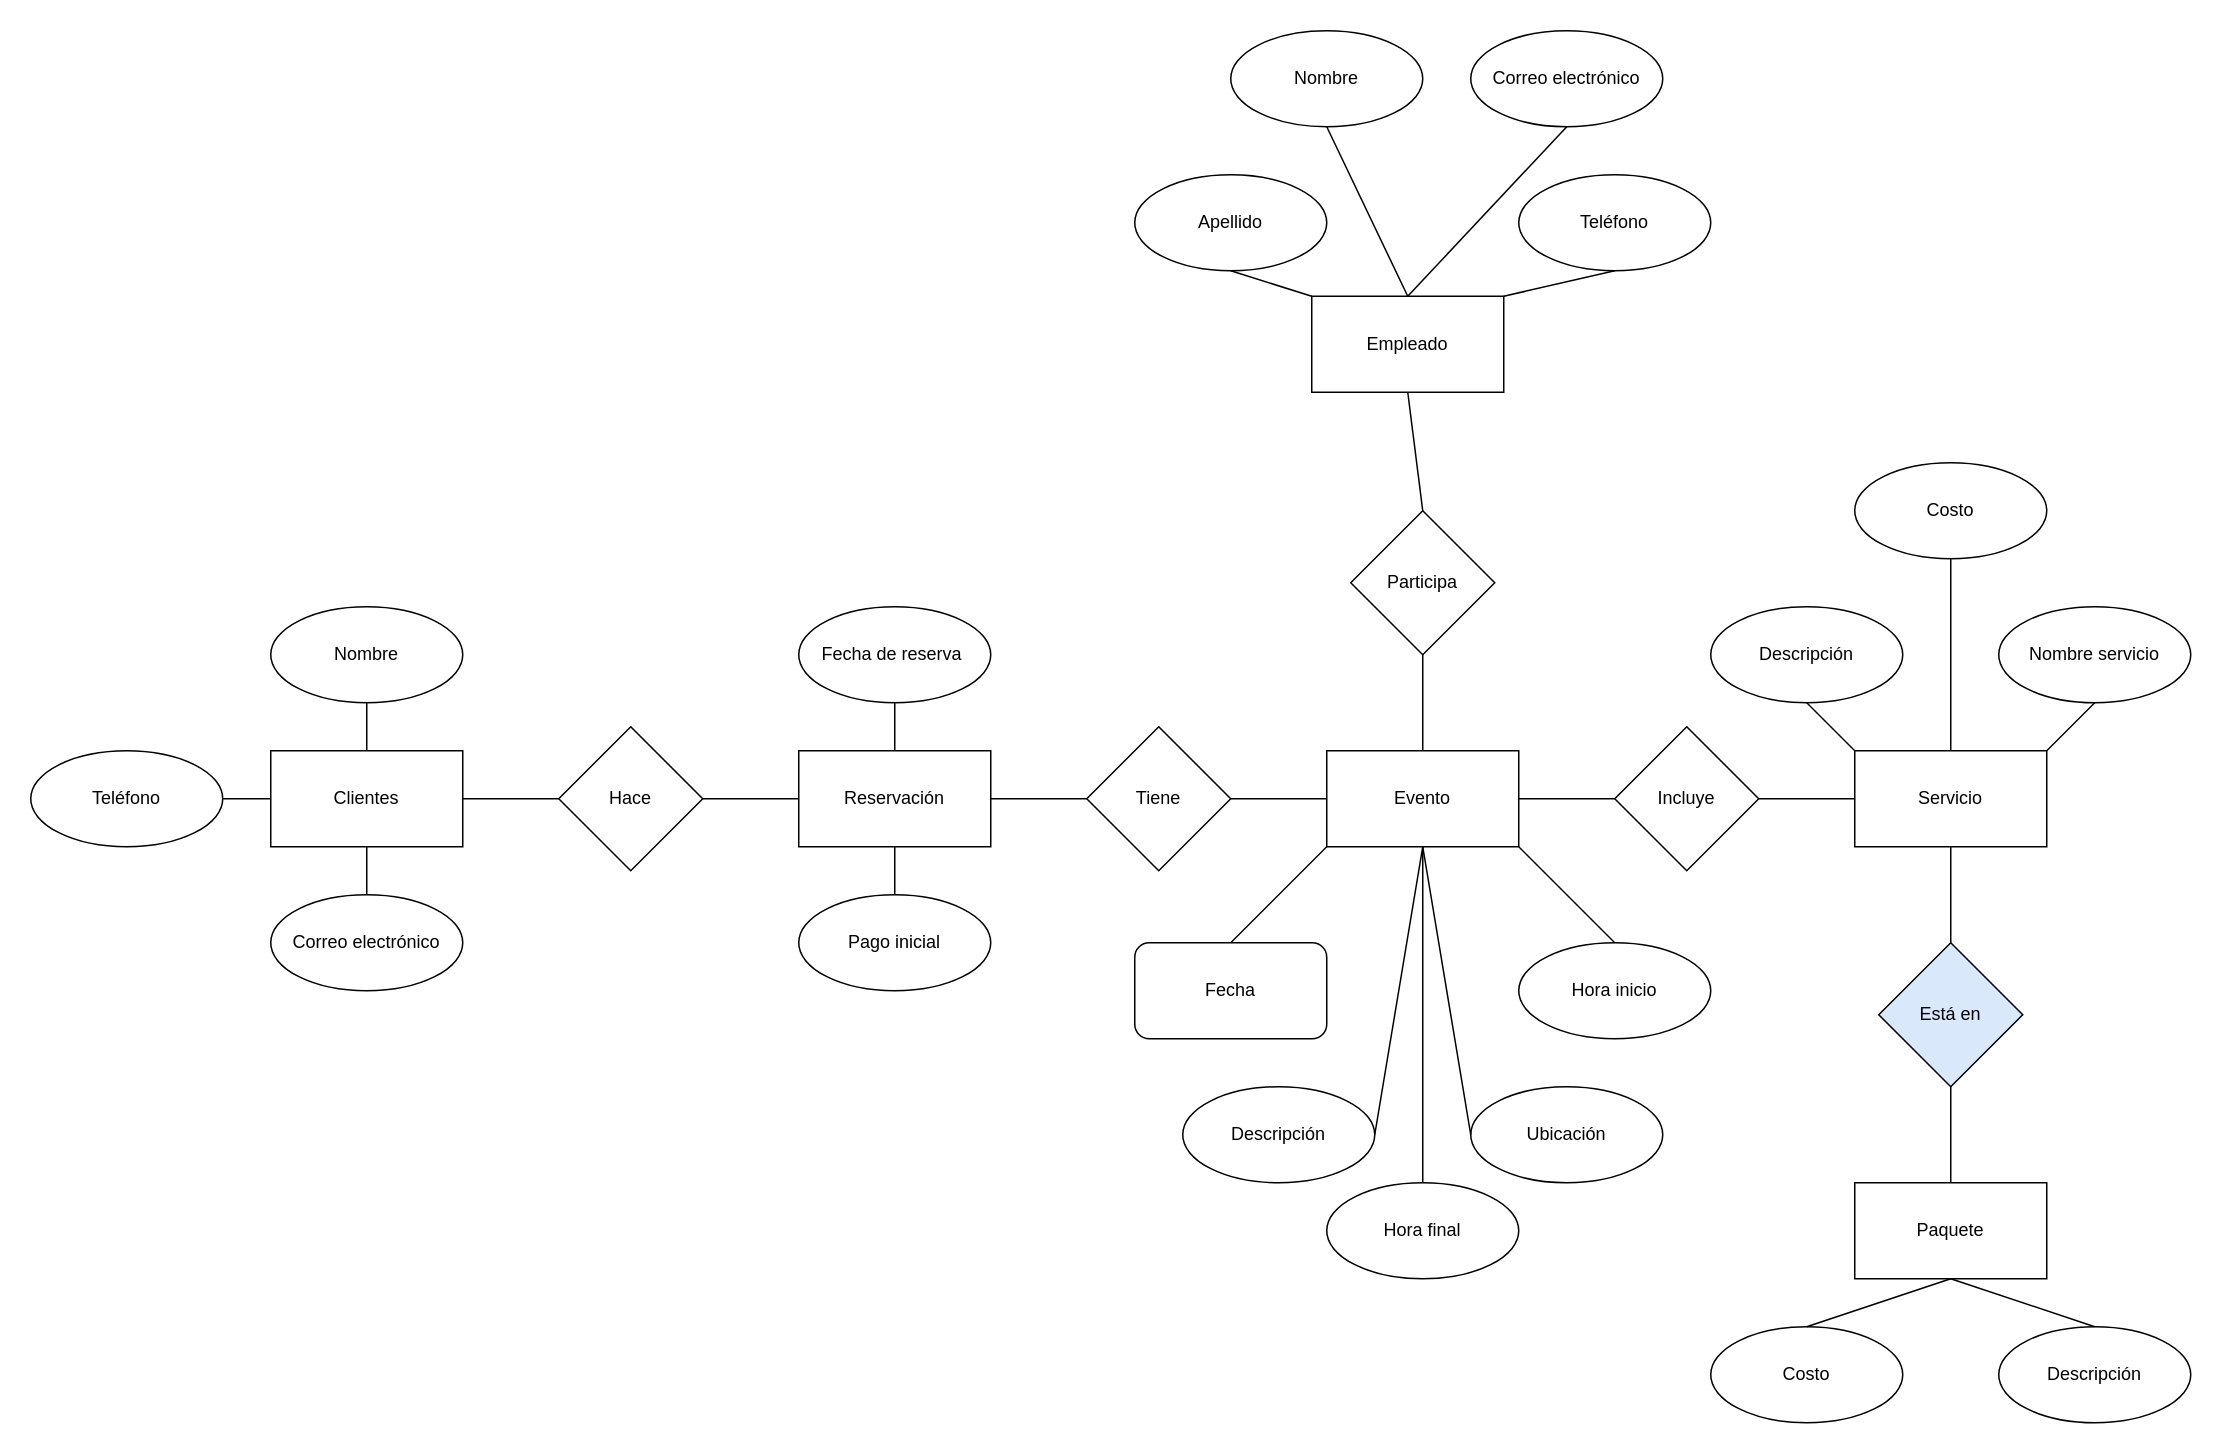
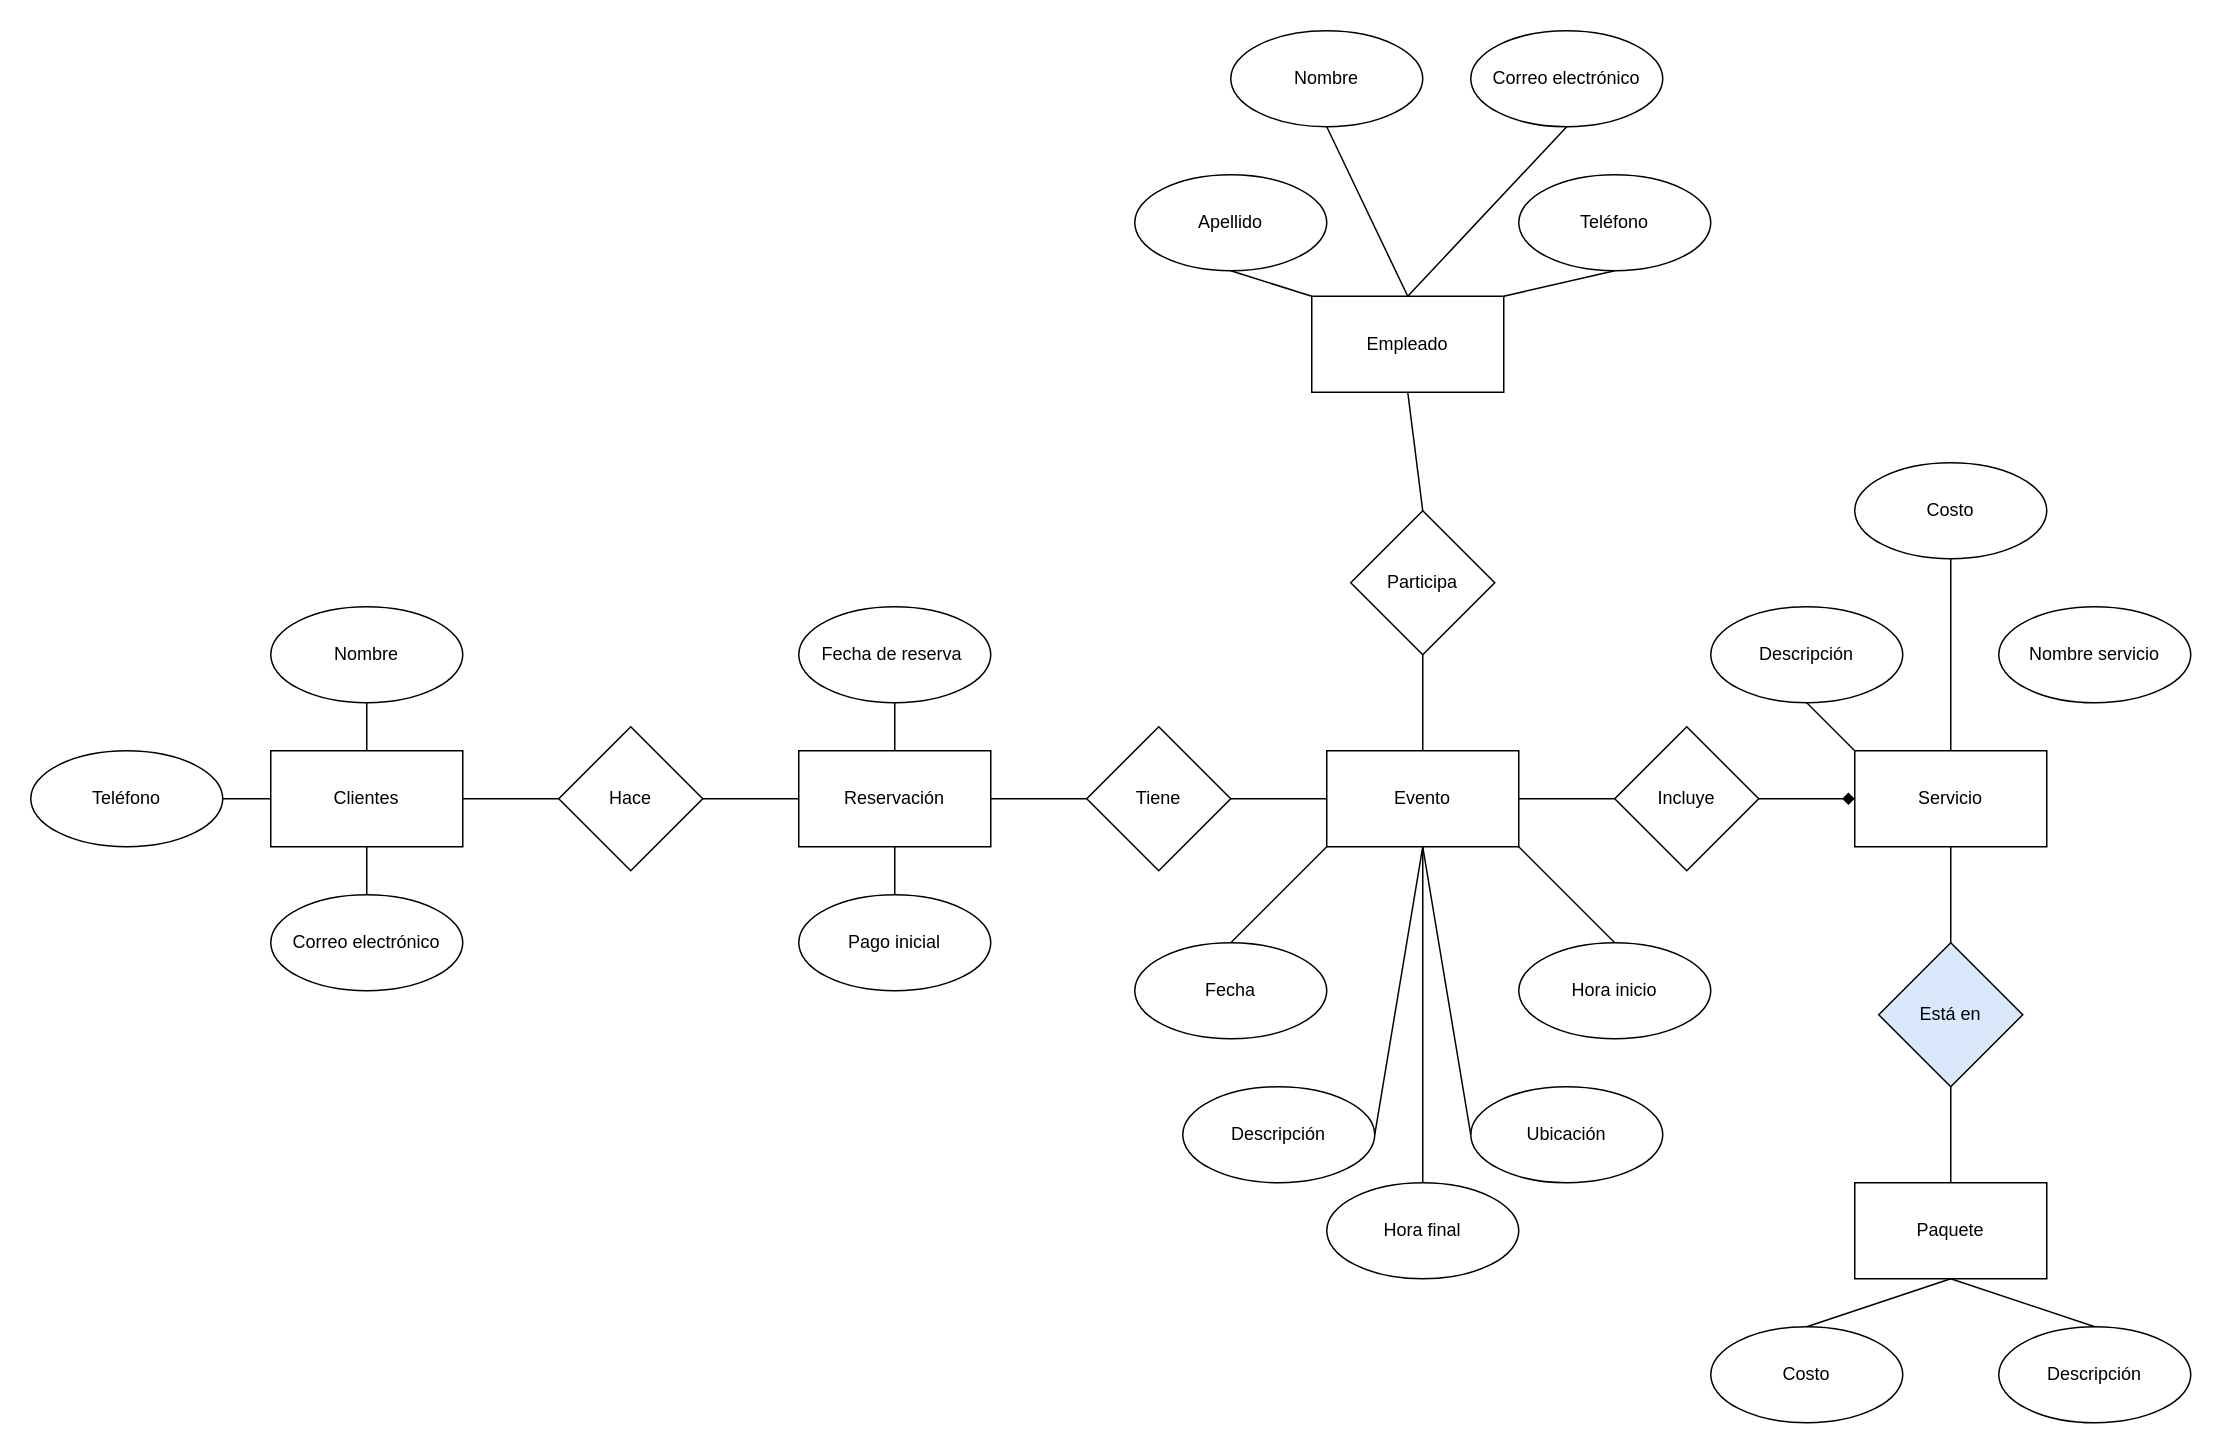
(2070, 727) -> none
(1847, 799) -> (1842, 799)
(1231, 991) -> (1231, 991)
